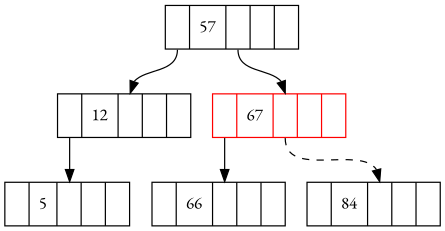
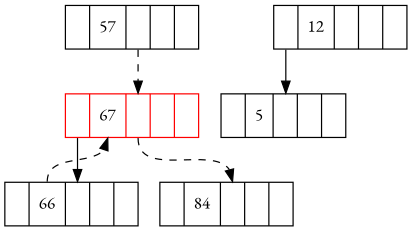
(160, 69) -> none
(256, 69) -> (138, 65)
none -> (70, 161)
